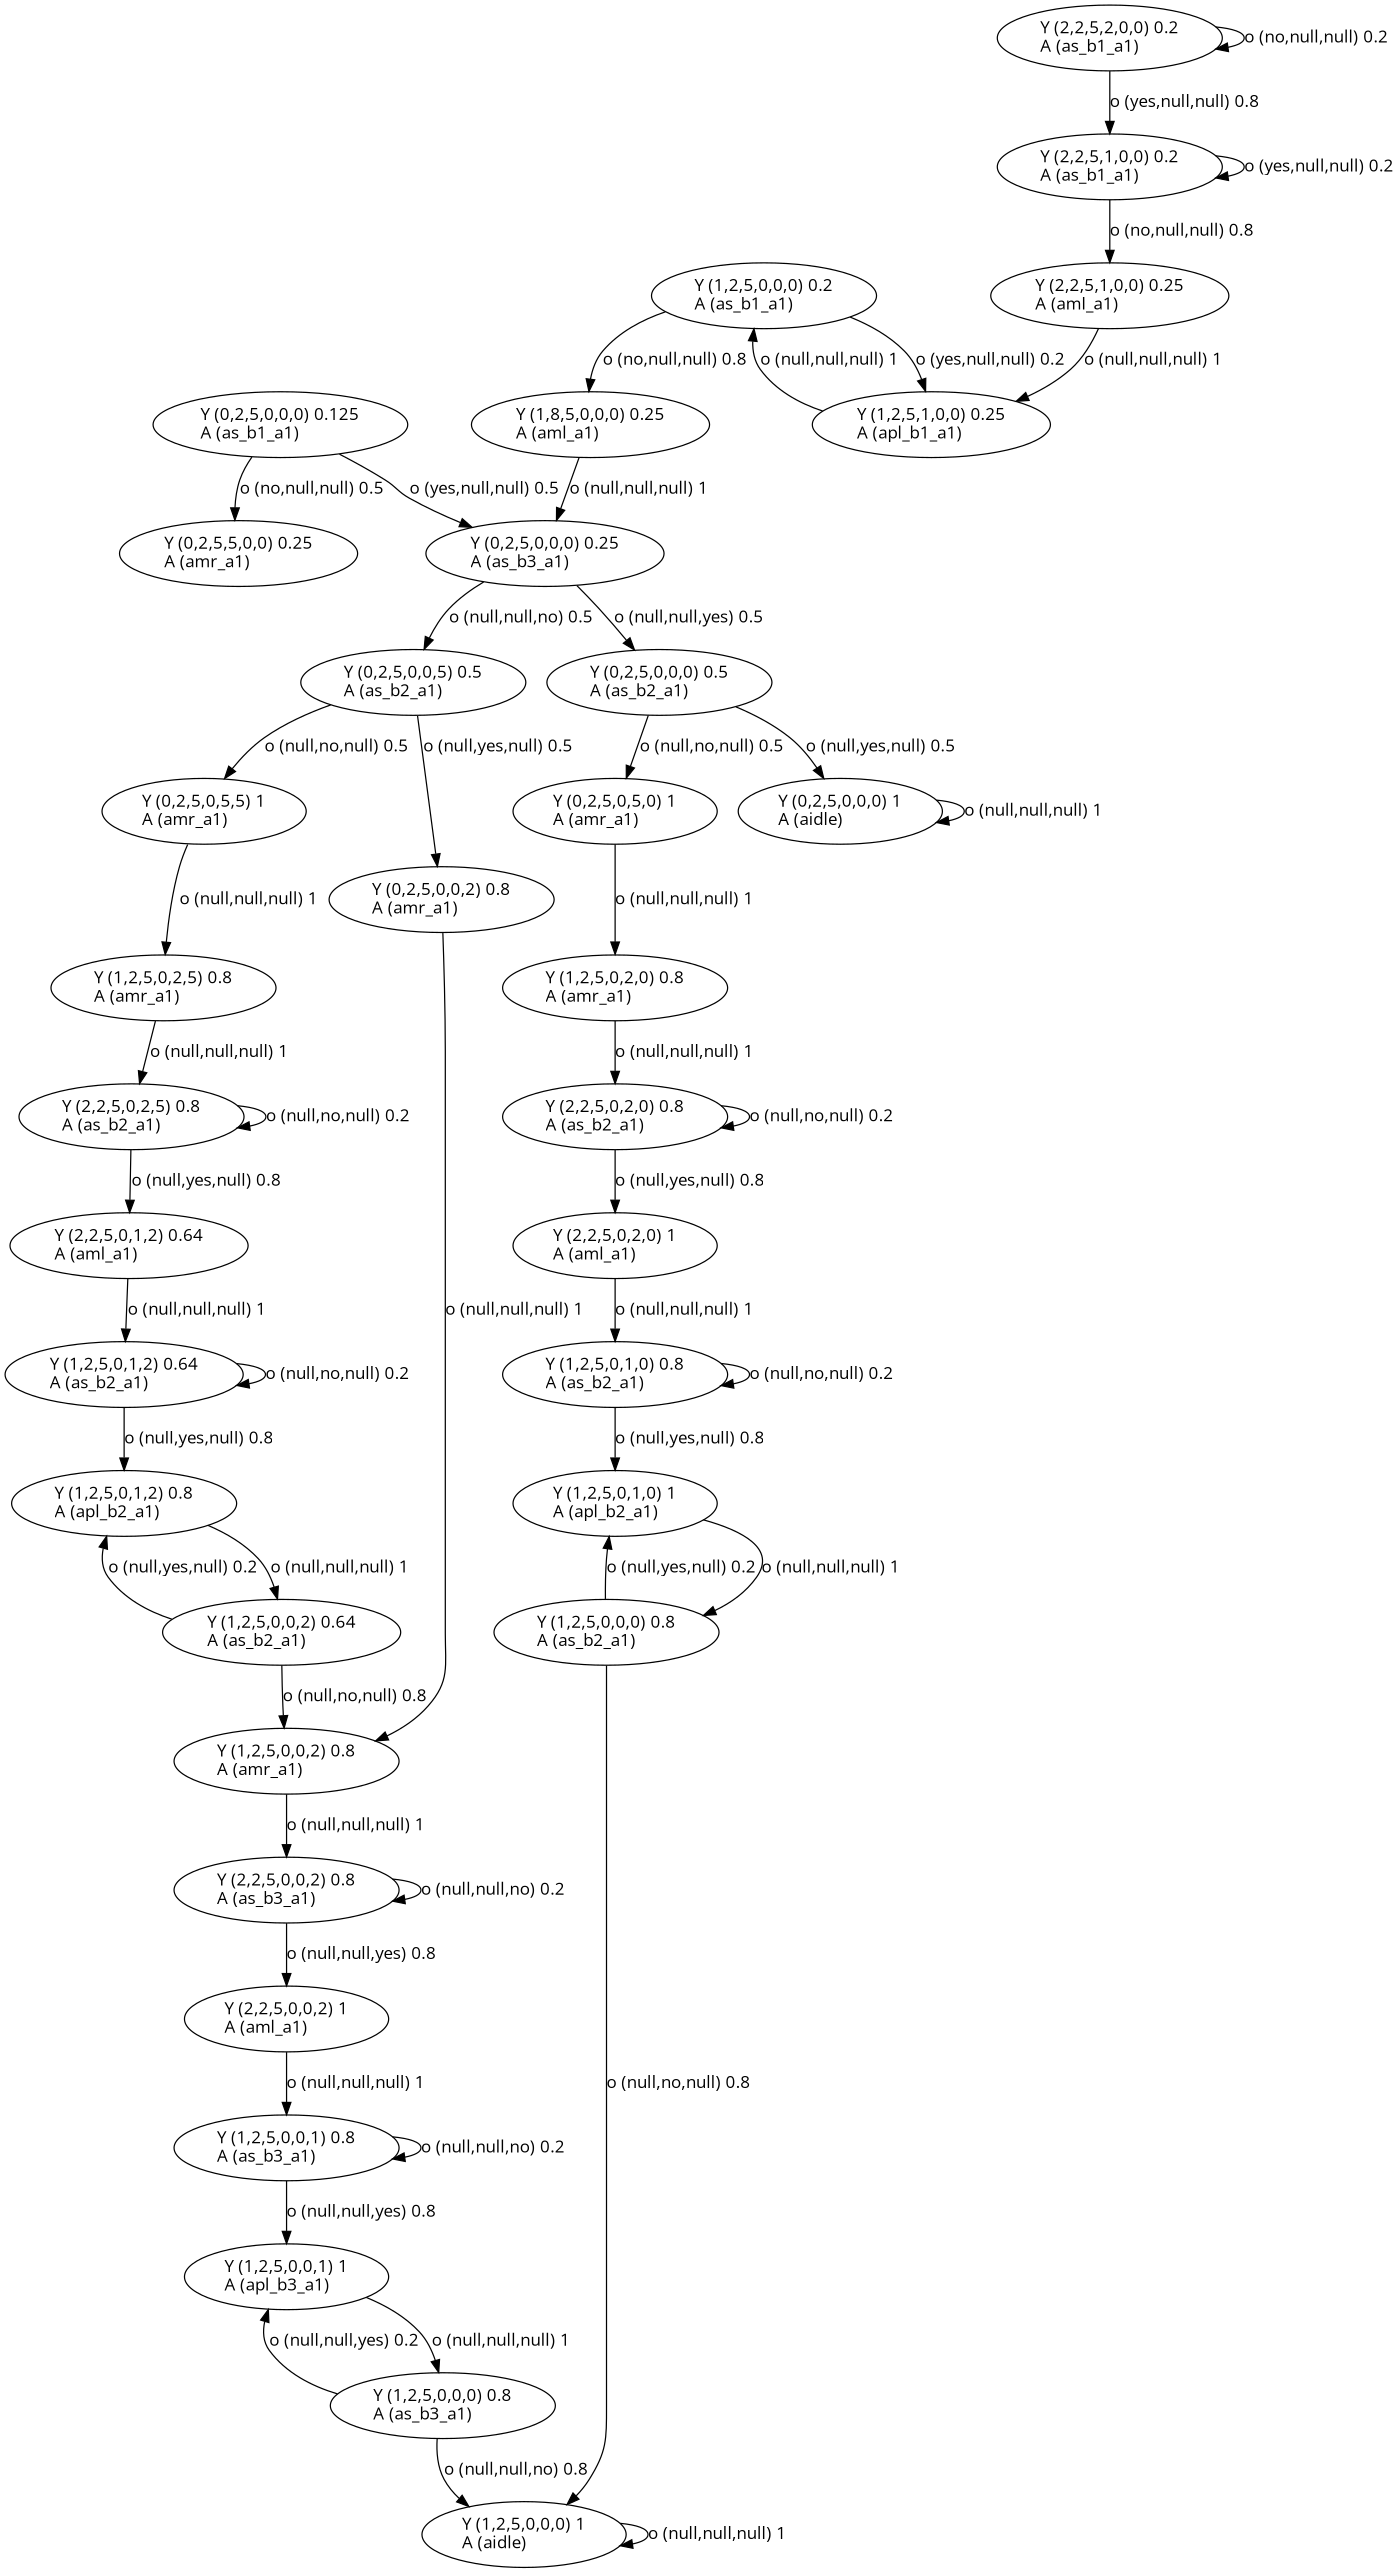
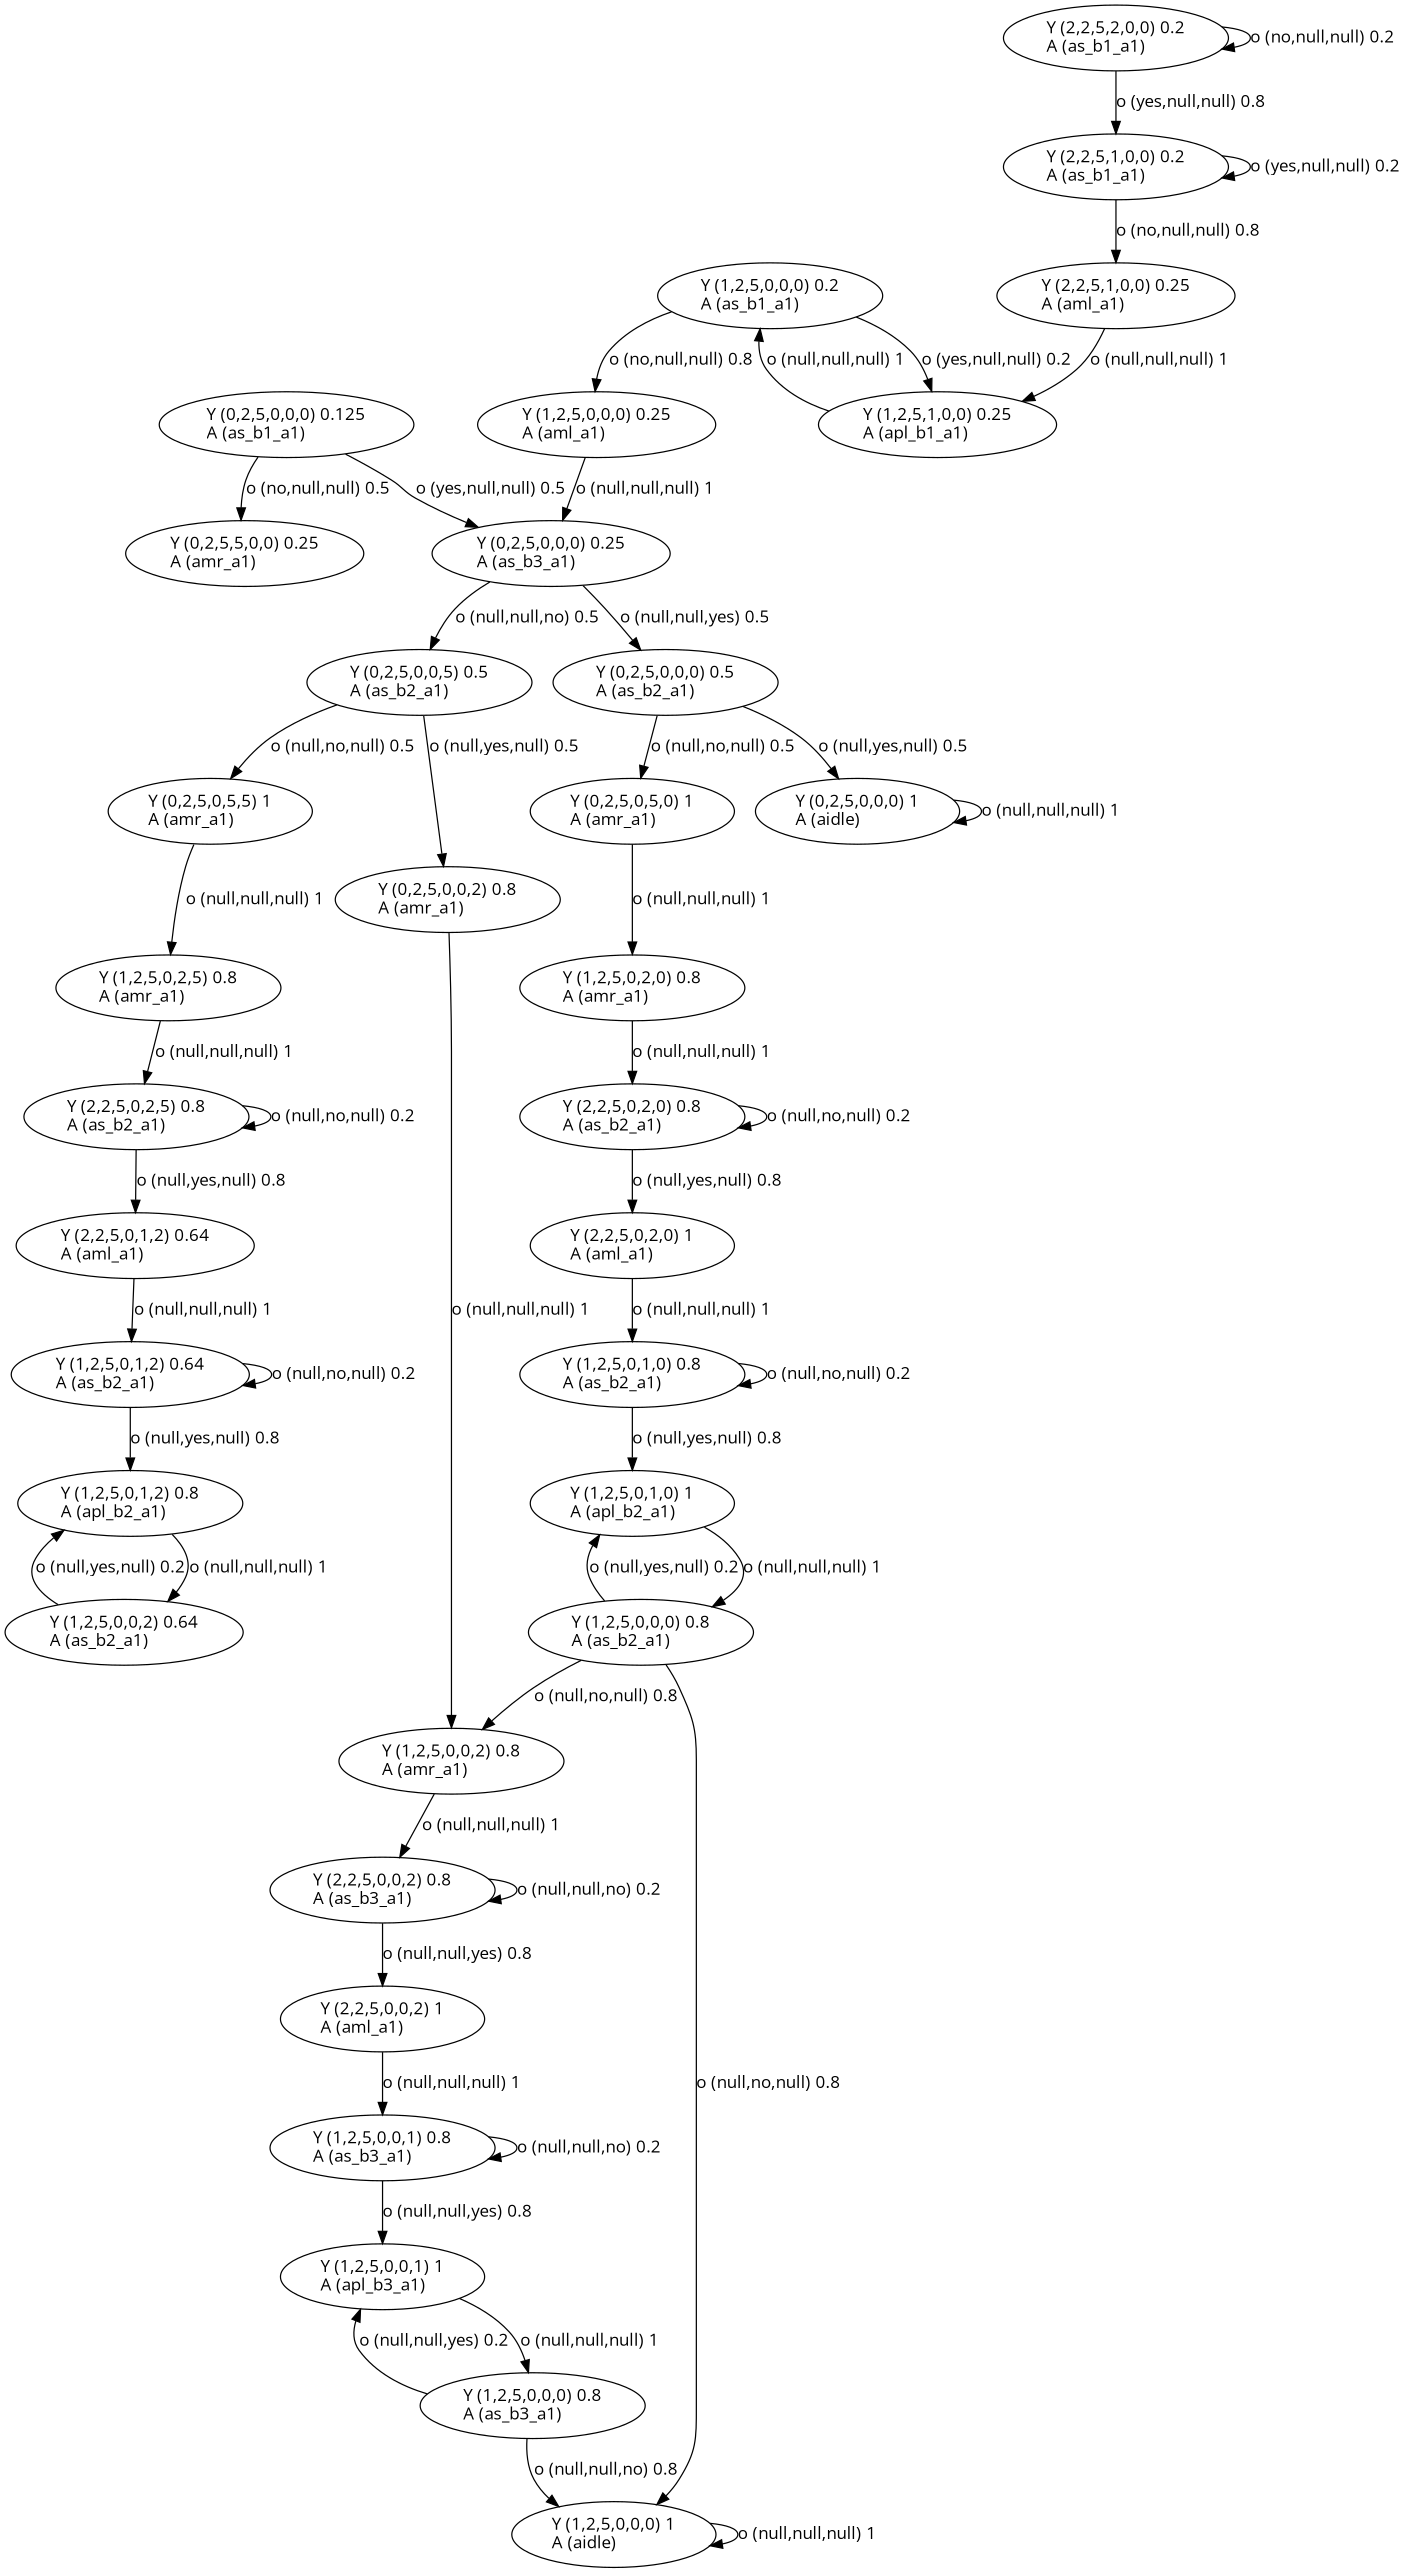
(591, 425) -> (597, 425)
(282, 1691) -> (534, 1687)
